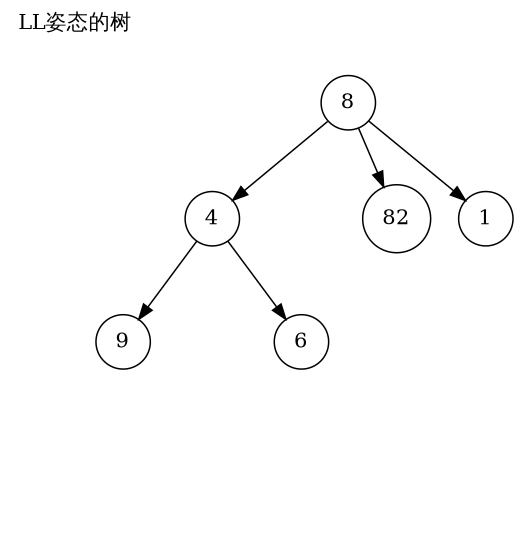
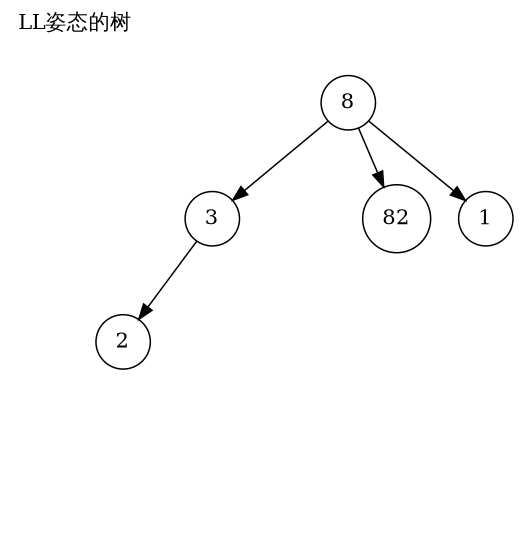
(212, 219) -> (212, 219)
(123, 342) -> (123, 342)
(301, 342) -> none
